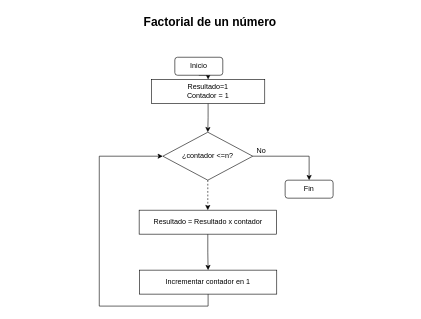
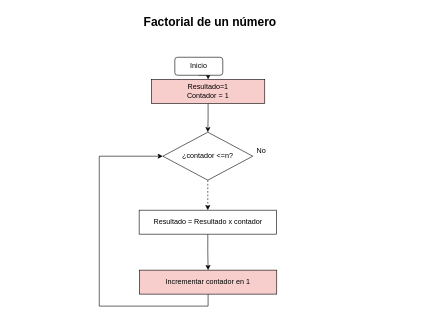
(208, 92) -> (208, 92)
(308, 156) -> none
(309, 189) -> none
(208, 282) -> (208, 282)
